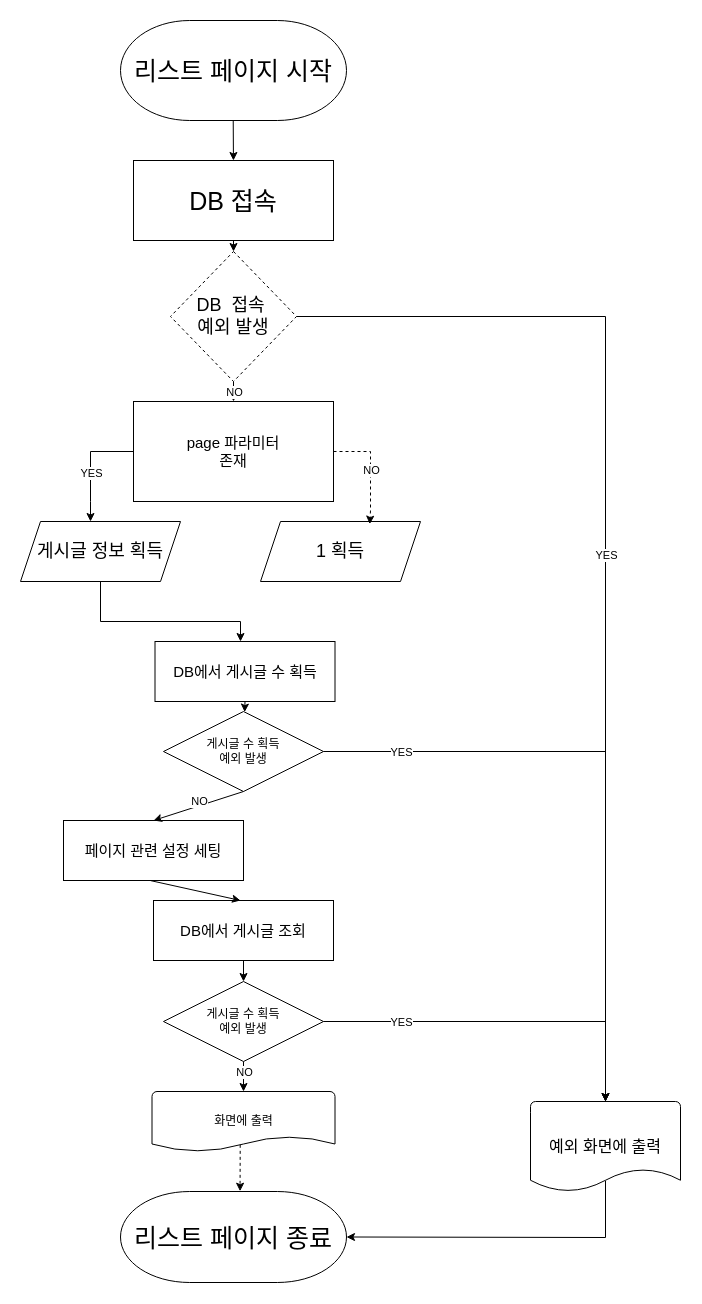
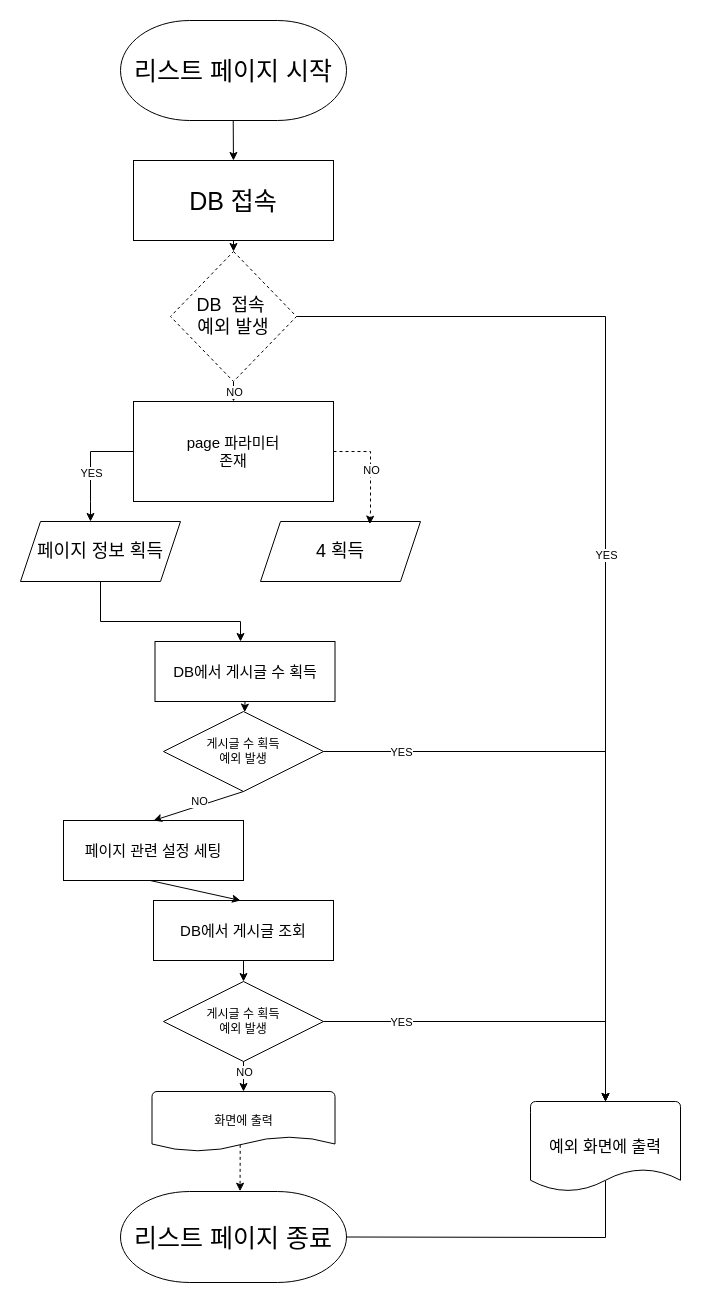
(101, 552) -> (101, 552)
(341, 552) -> (341, 552)
(355, 1237) -> (353, 1237)
